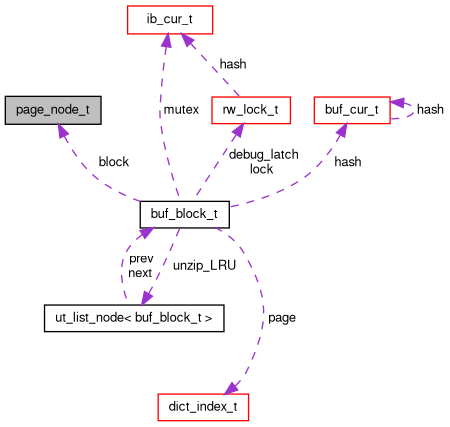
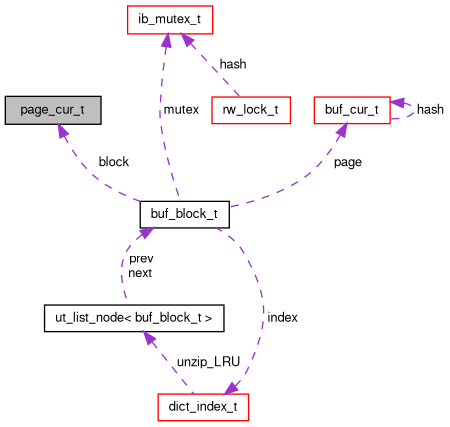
(170, 20) -> (170, 20)
(53, 110) -> (53, 110)
(347, 163) -> (347, 163)
(214, 168) -> none
(165, 261) -> (173, 368)
(281, 318) -> (281, 318)
